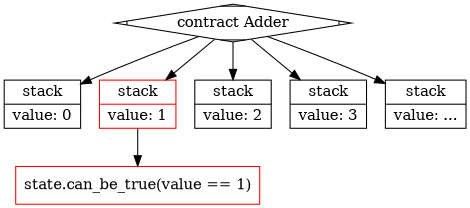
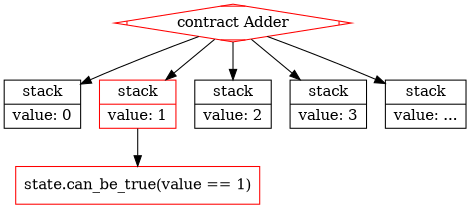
(233, 23) -> (233, 23)
